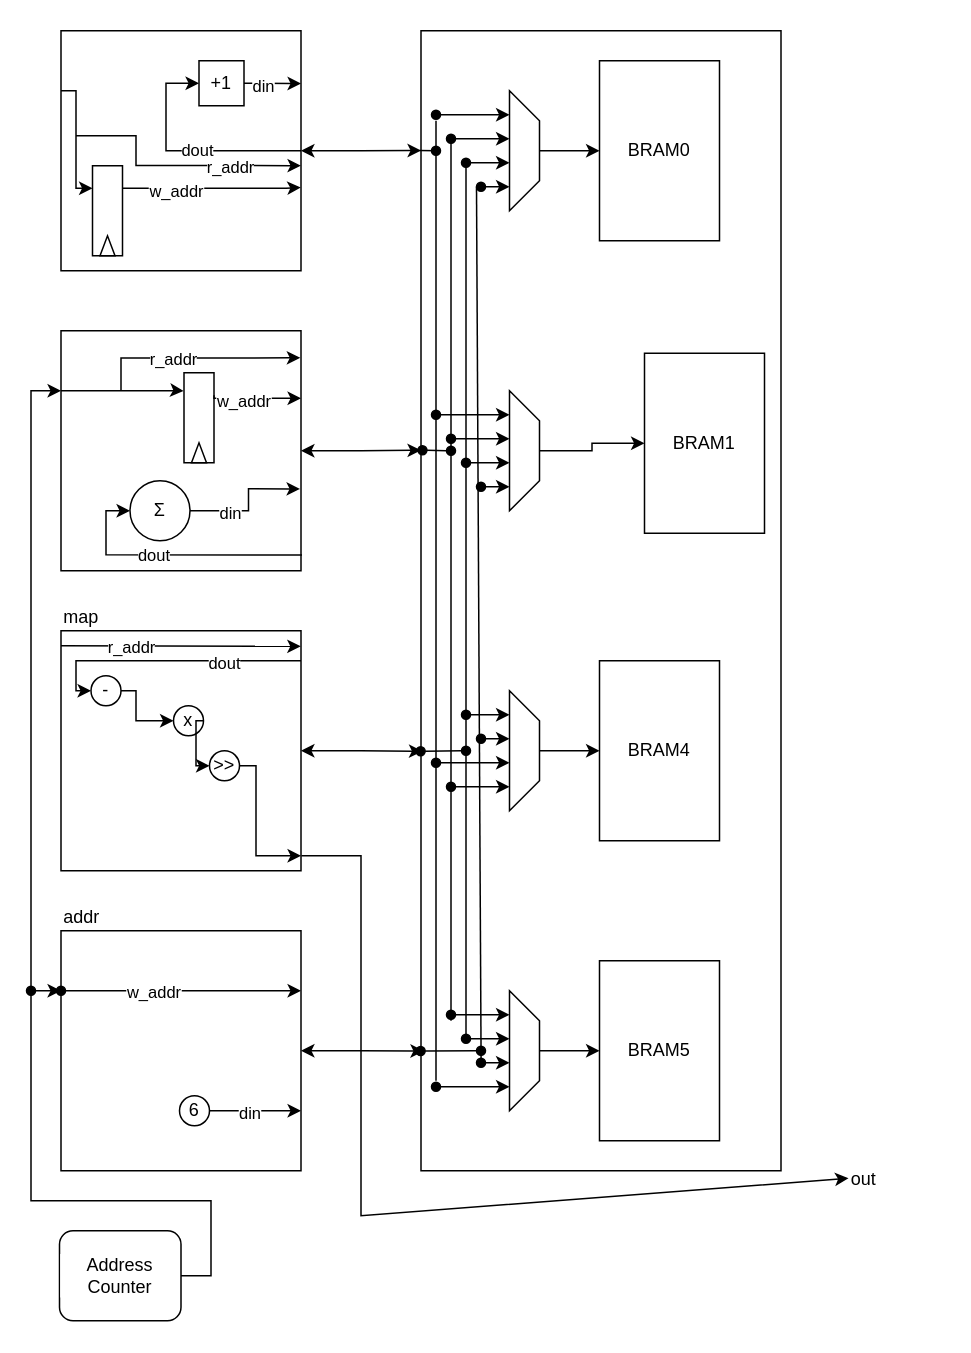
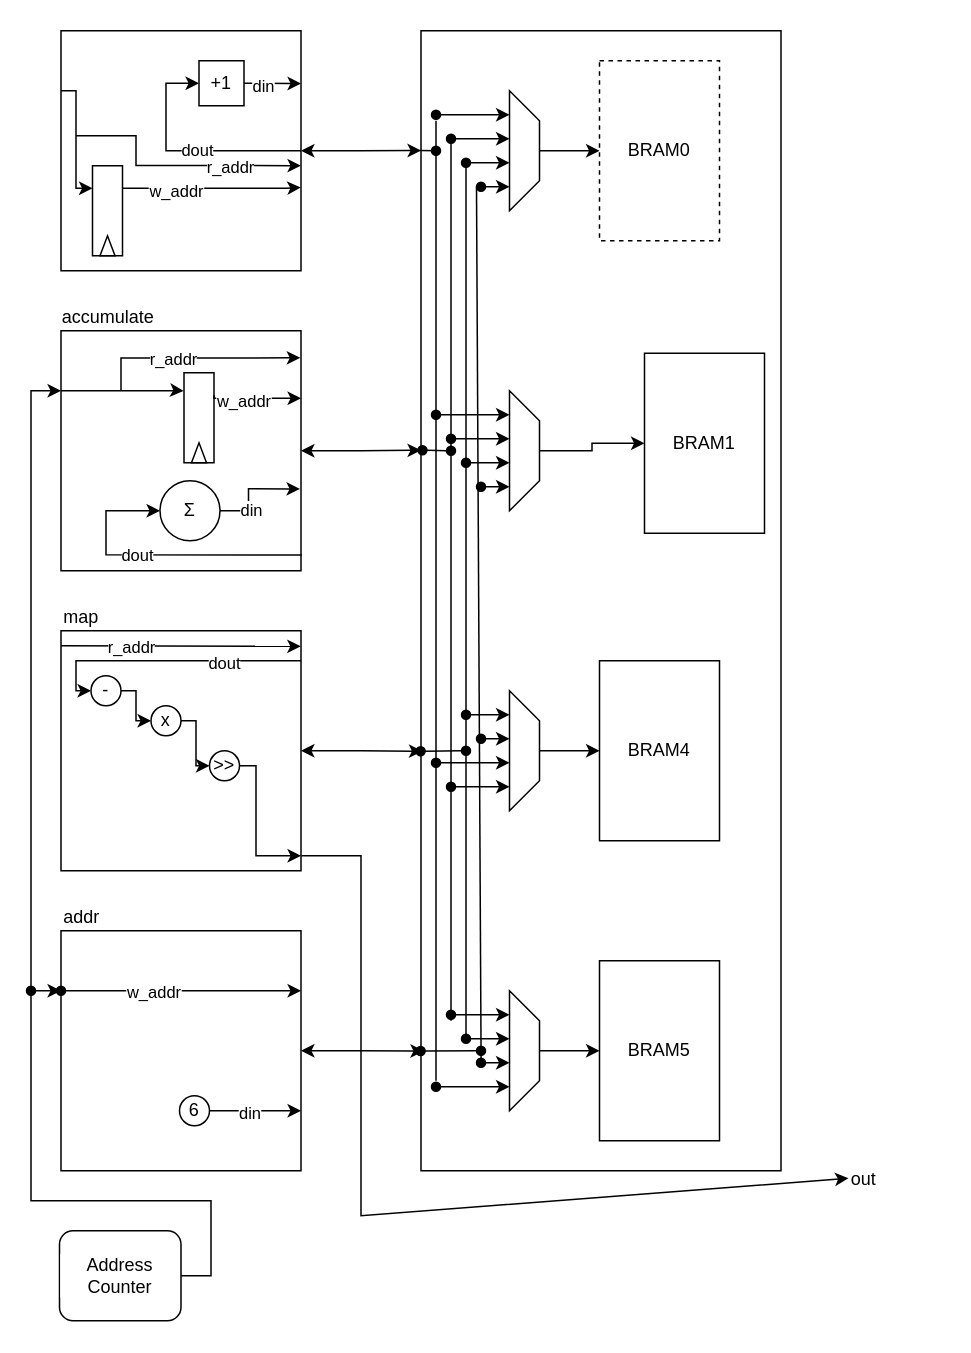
(659, 151) -> (659, 151)
none -> (104, 308)
(160, 511) -> (190, 511)
(188, 721) -> (166, 721)
